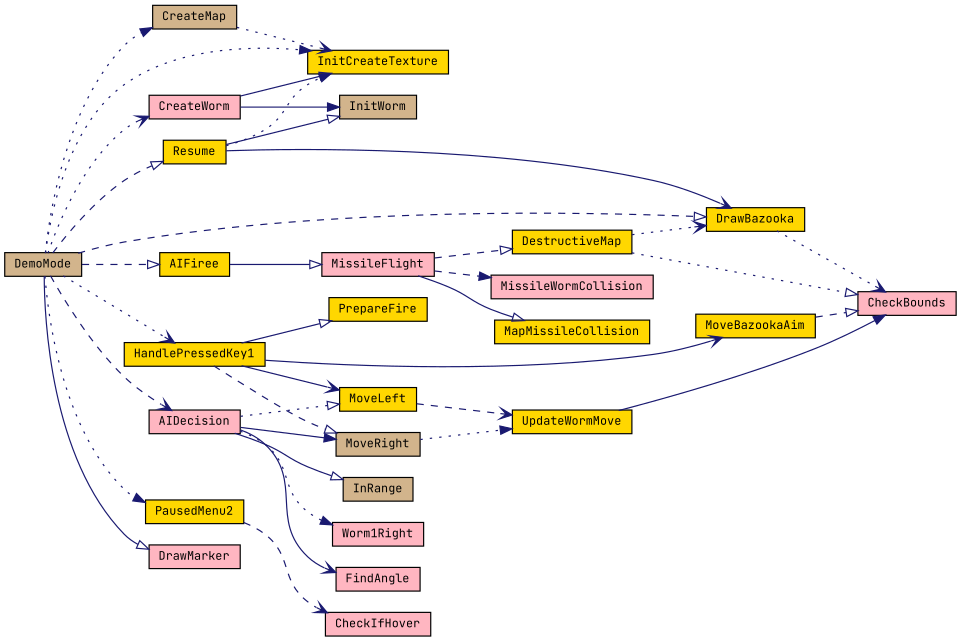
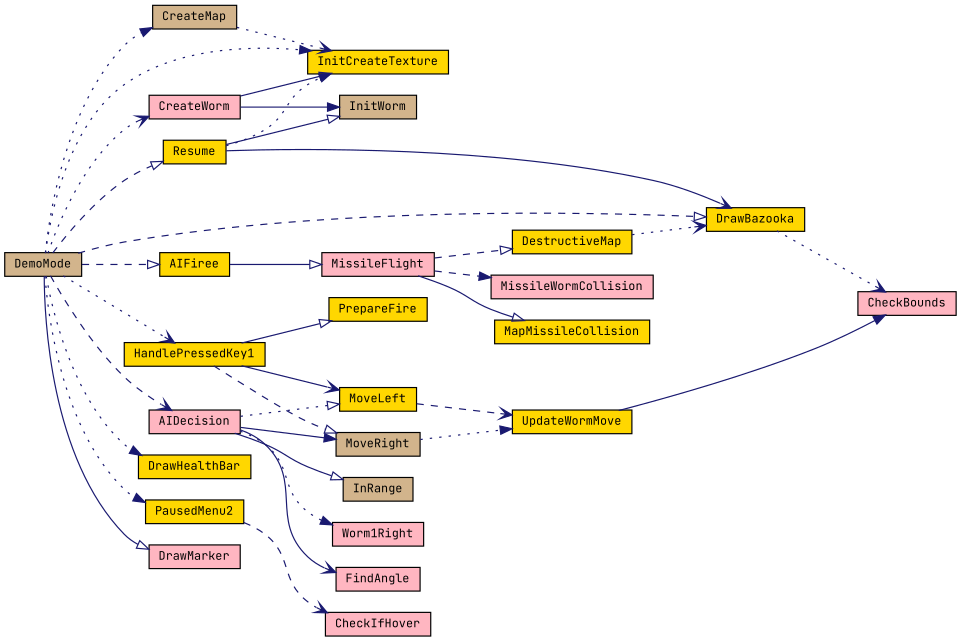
(739, 273) -> none
(756, 326) -> none
none -> (195, 467)
